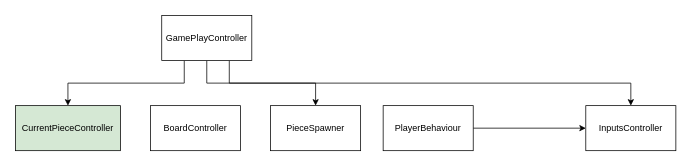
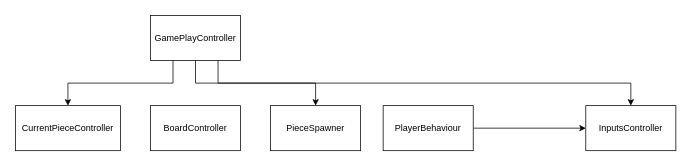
(207, 38) -> (195, 38)
(68, 128) -> (68, 128)
